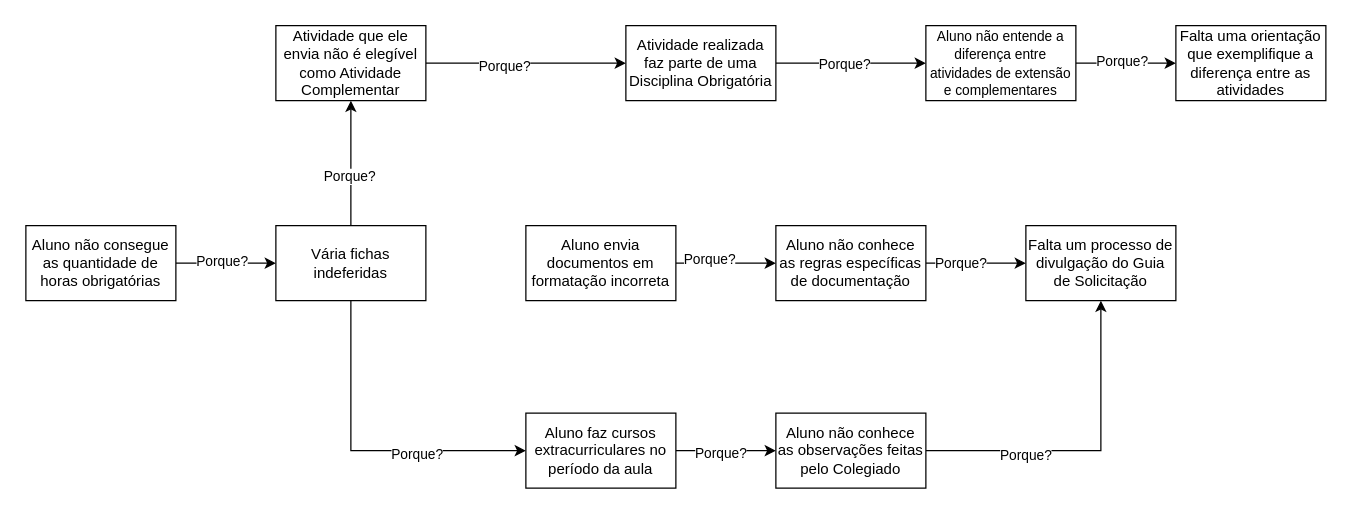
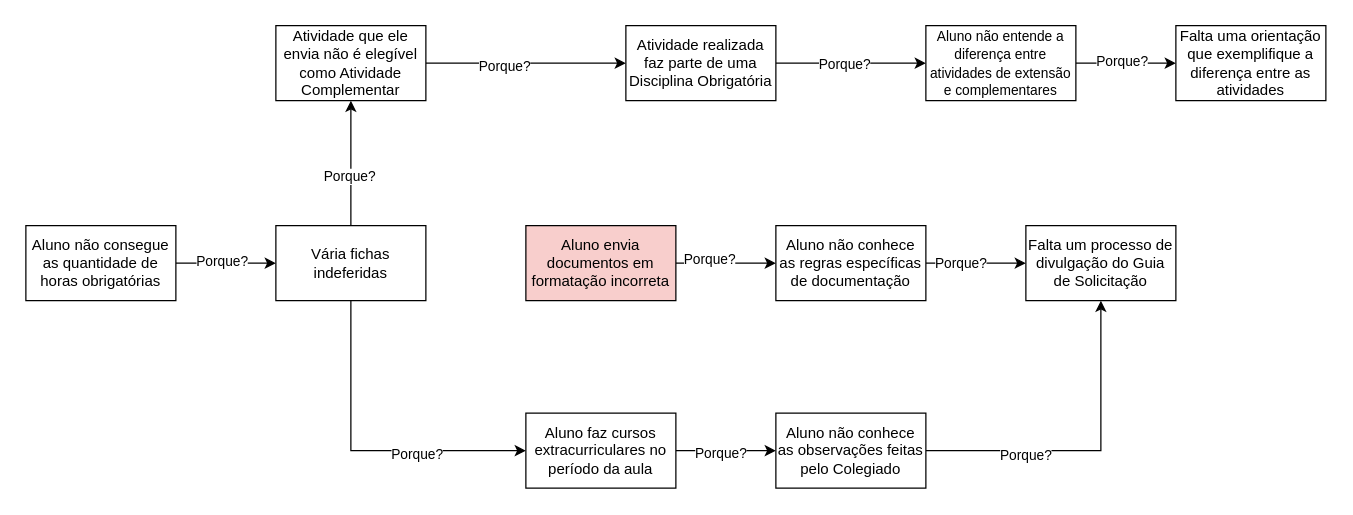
(601, 263) -> (601, 263)
